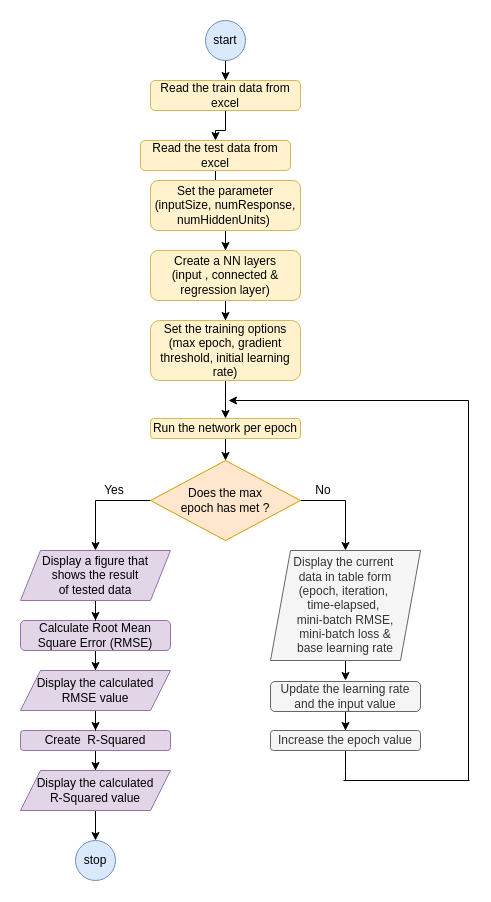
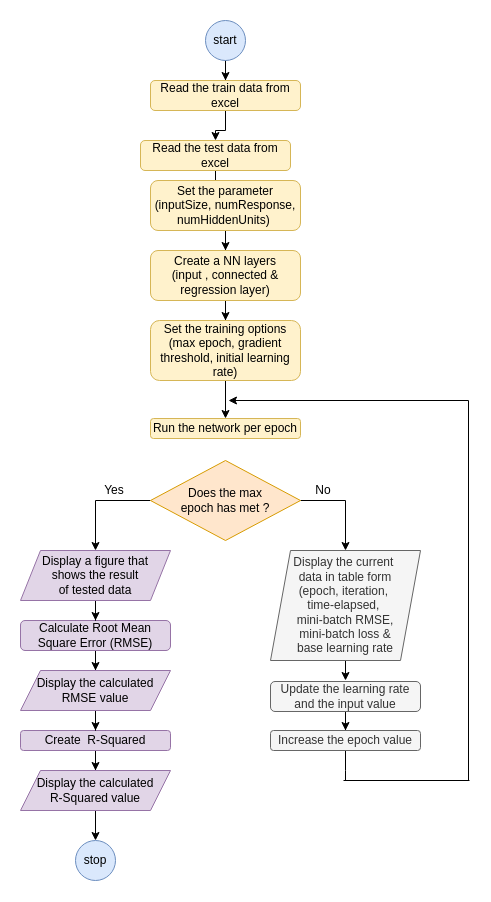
(226, 454) -> none
